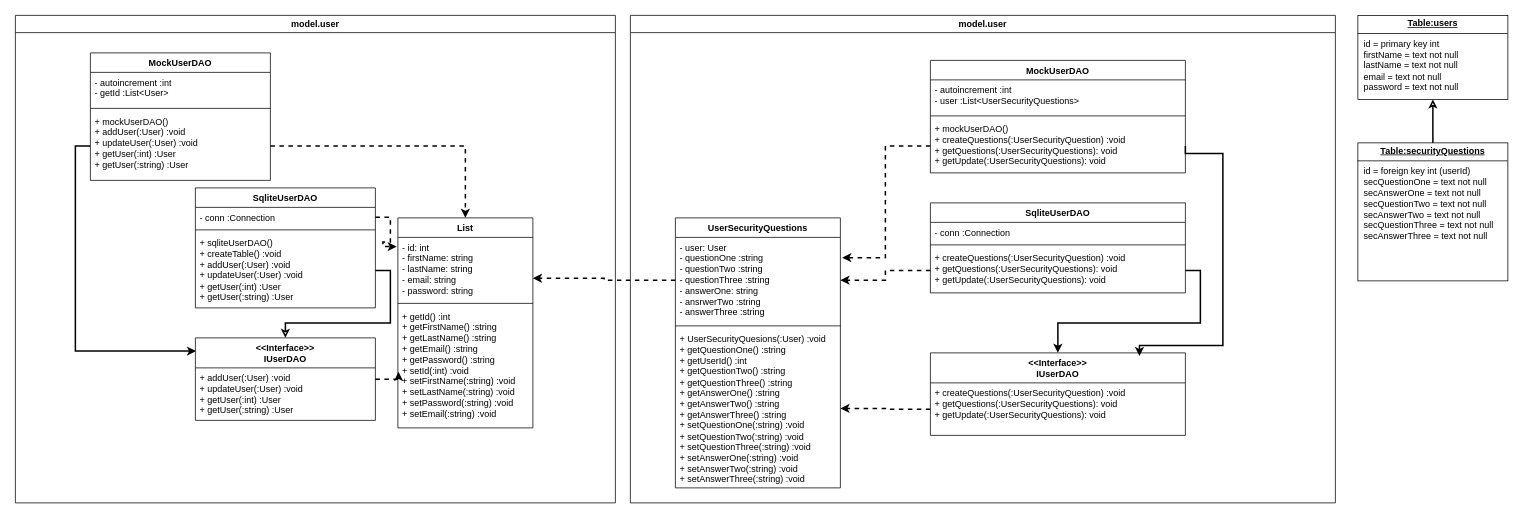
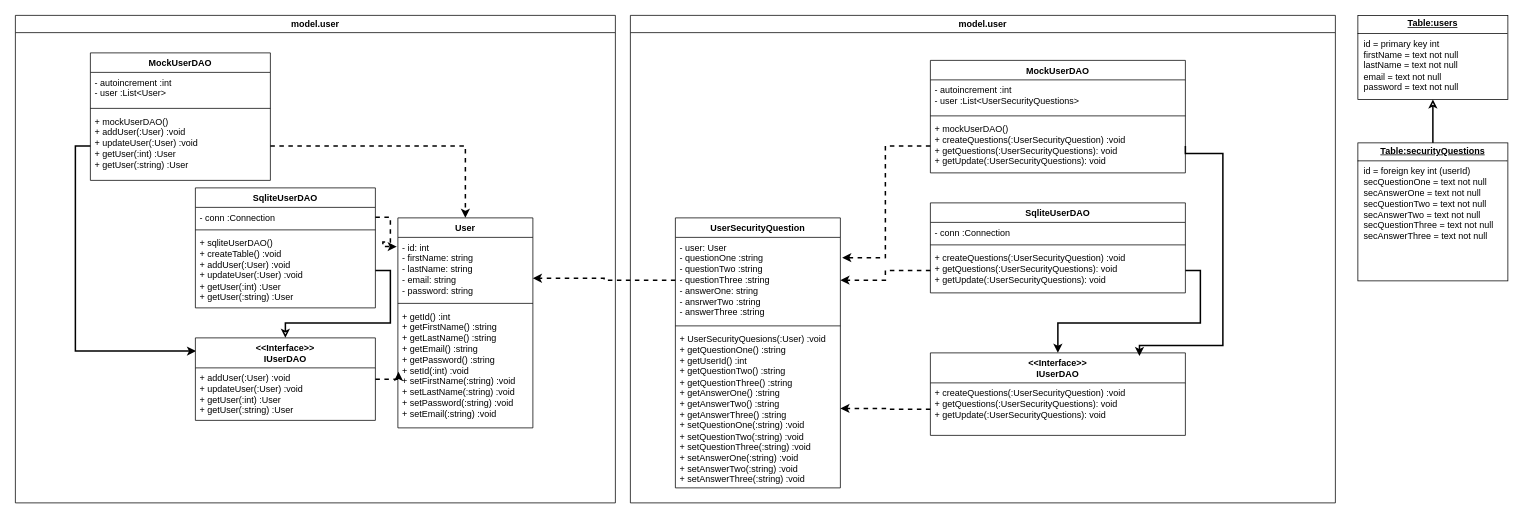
(139, 88) -> (139, 88)
(465, 229) -> (465, 229)
(758, 229) -> (758, 229)
